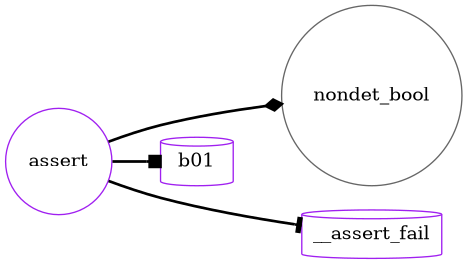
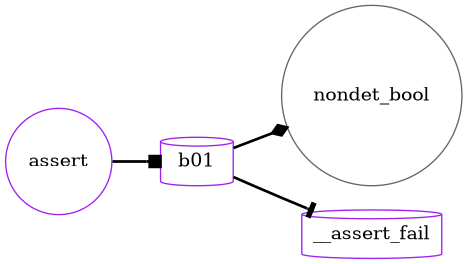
(186, 119) -> (253, 141)
(201, 207) -> (270, 193)
